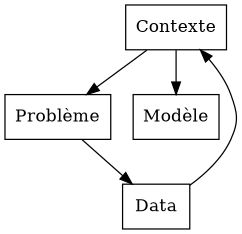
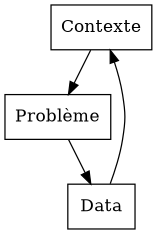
(176, 117) -> none
